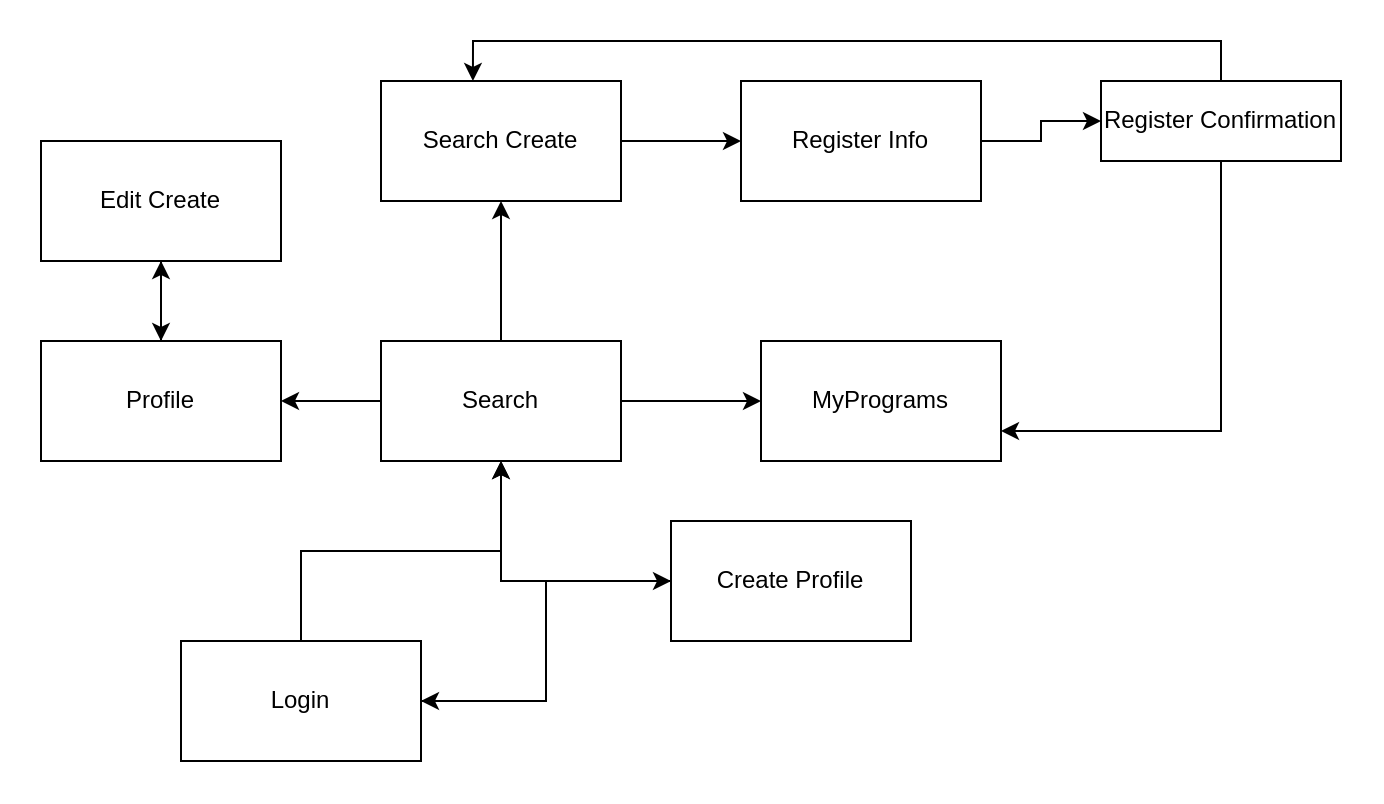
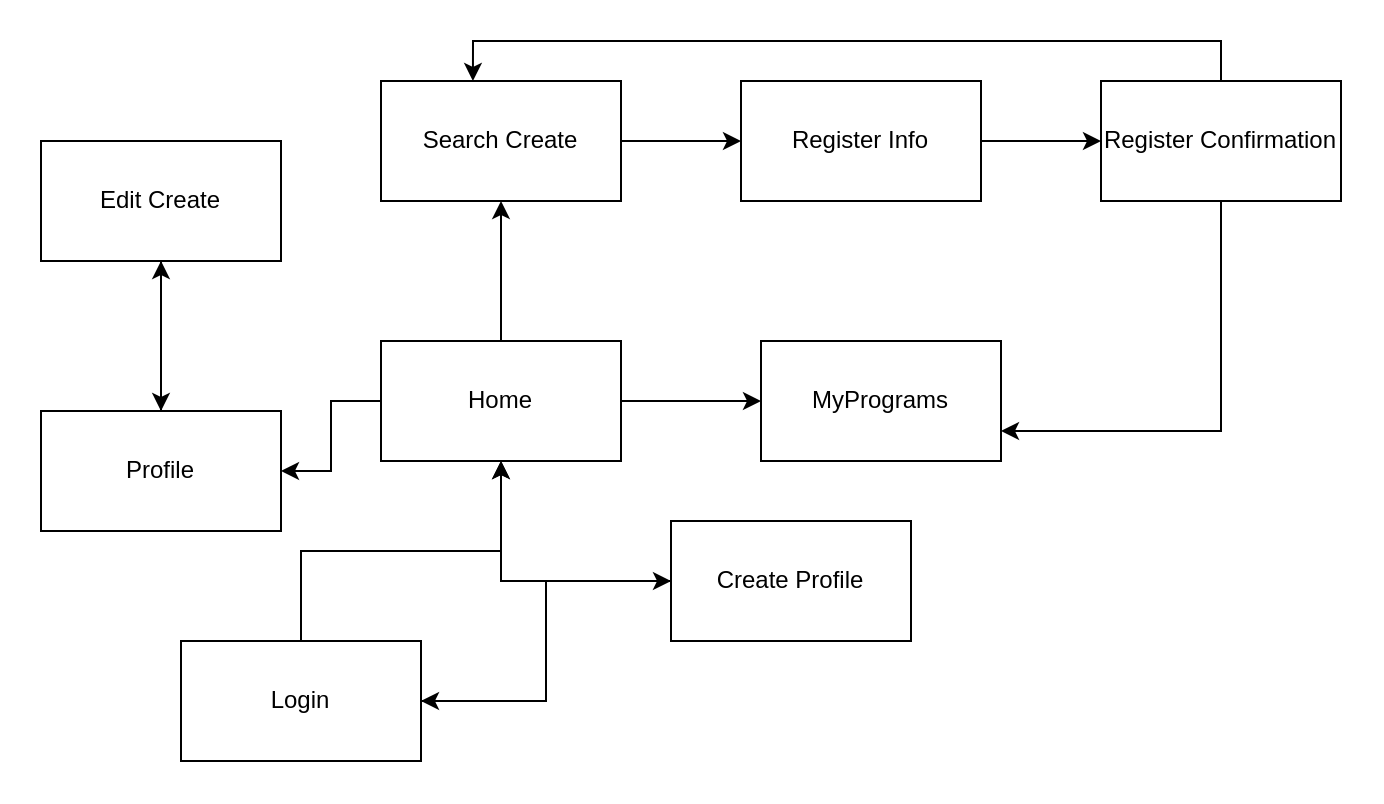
(1221, 121) -> (1221, 141)
(161, 401) -> (161, 471)
(501, 401) -> (501, 401)
